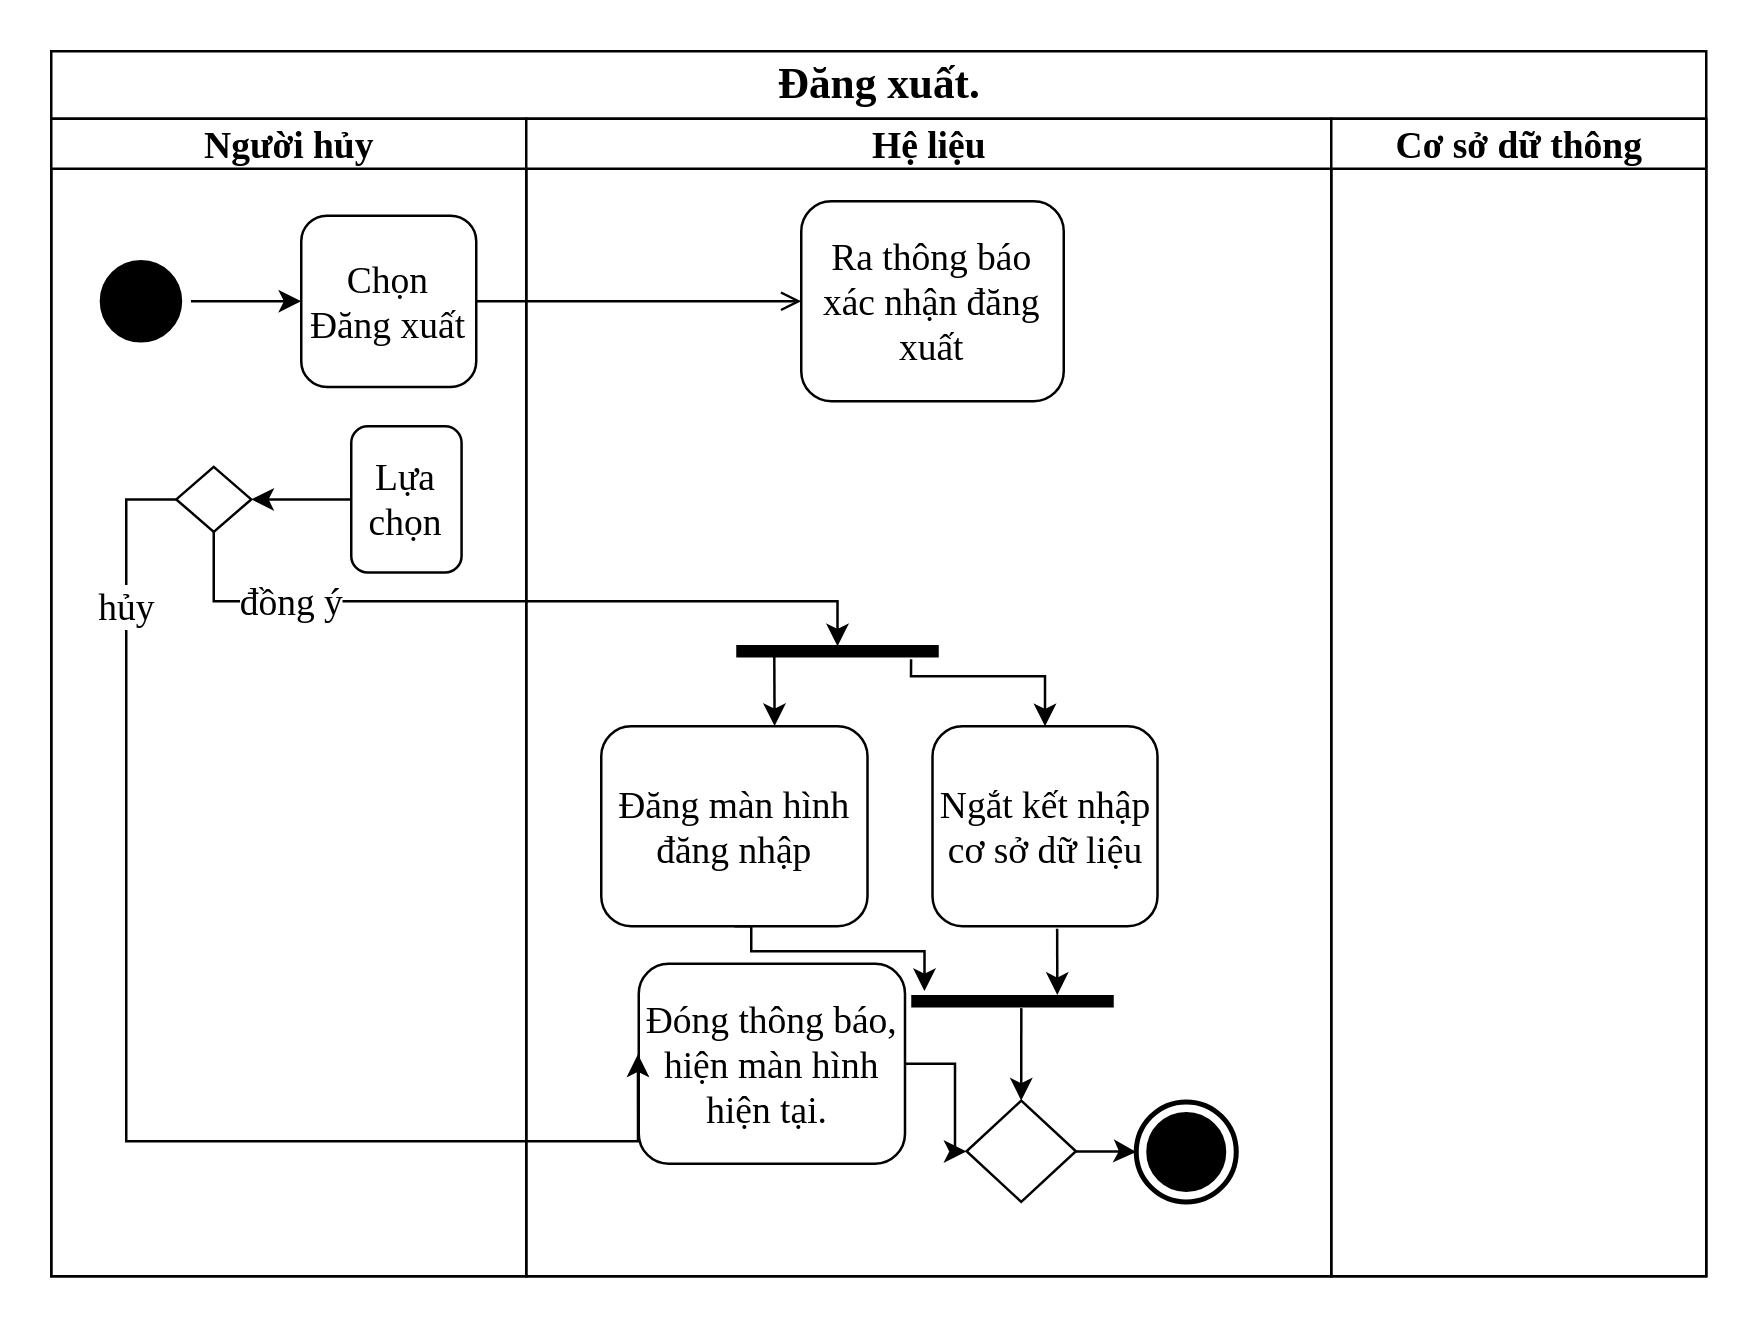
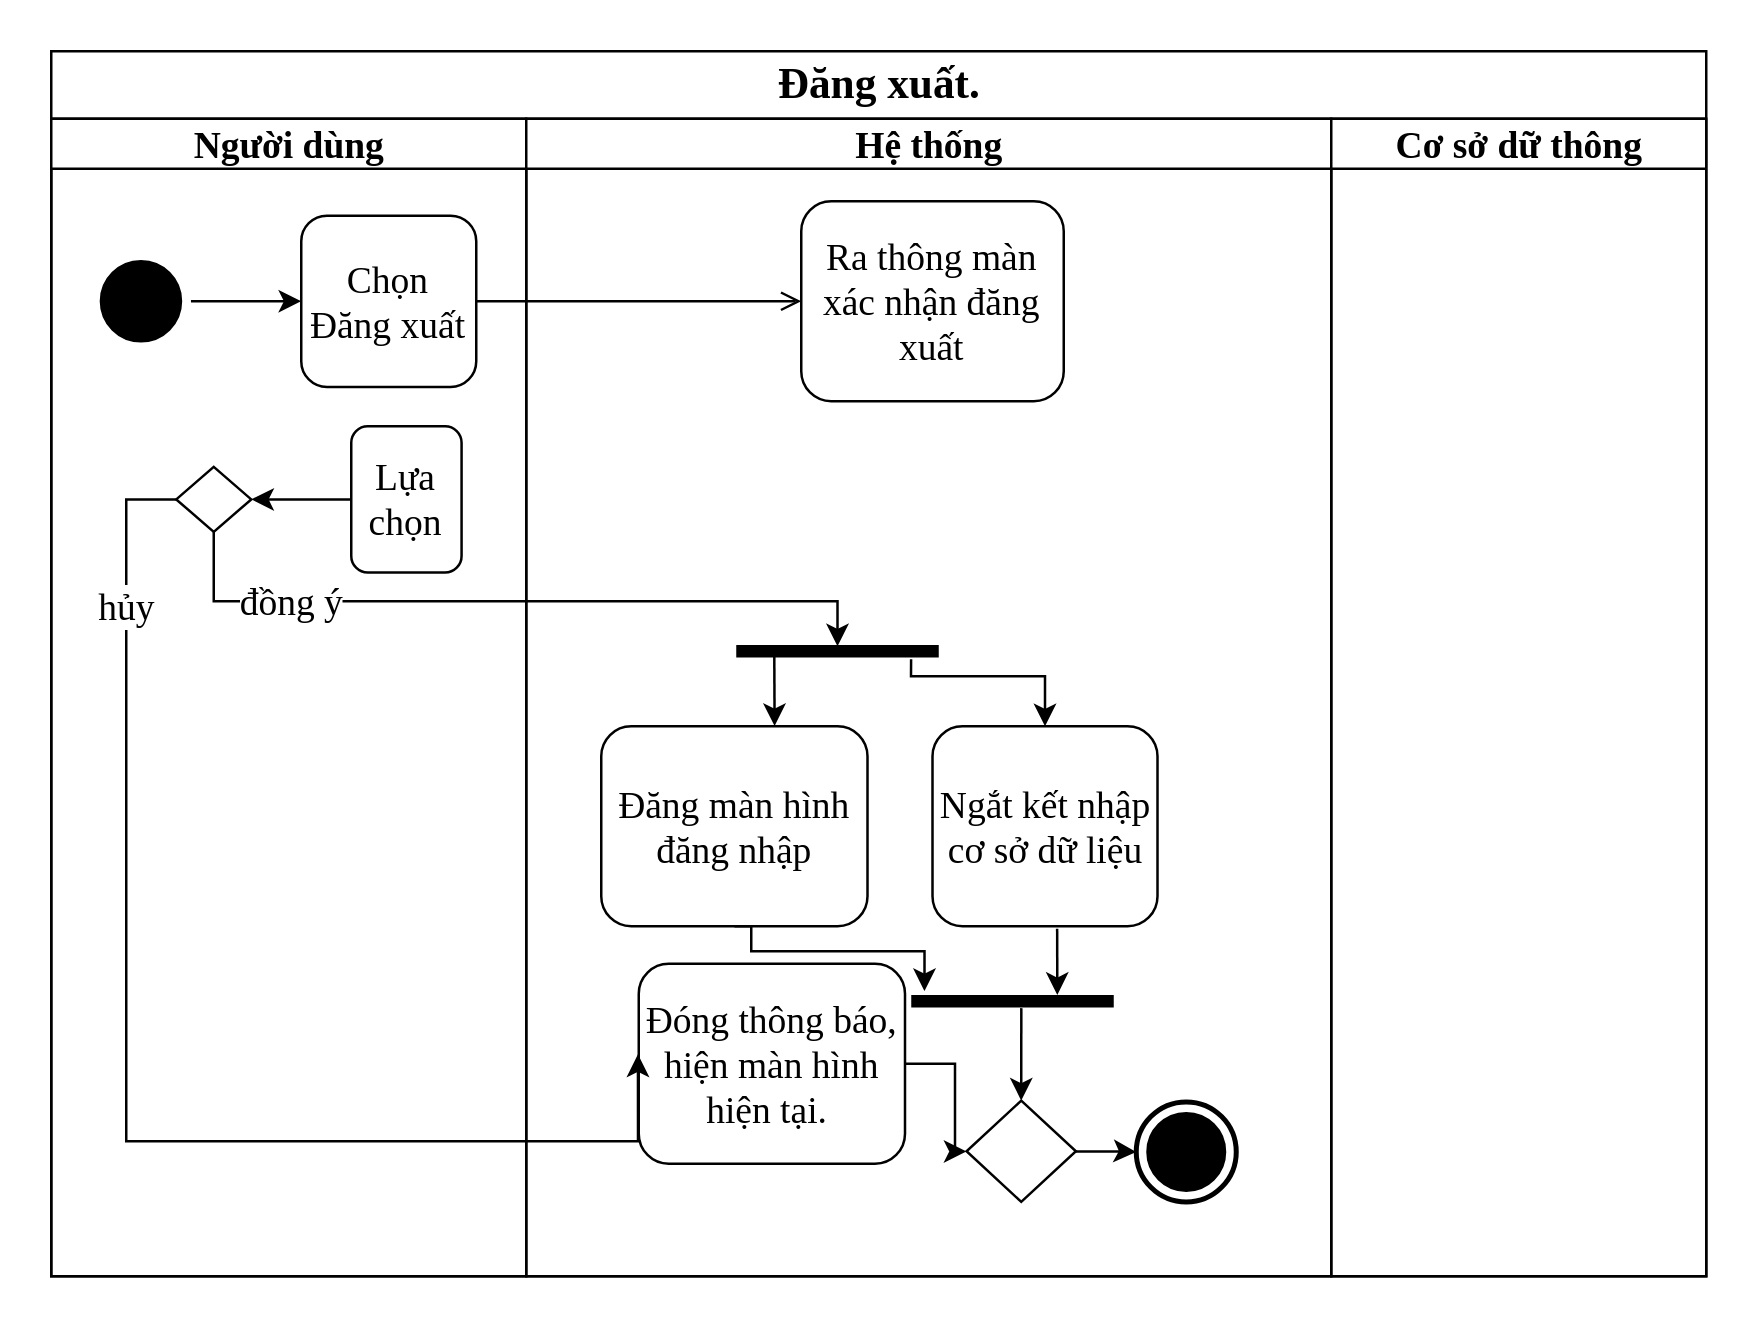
(290, 144) -> (290, 144)
(930, 144) -> (930, 144)
(933, 301) -> (933, 301)
